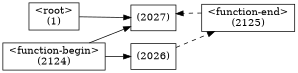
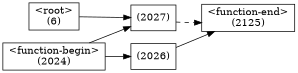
(192, 13) -> (185, 22)
(54, 16) -> (54, 16)
(192, 41) -> (192, 41)
(54, 57) -> (54, 57)
